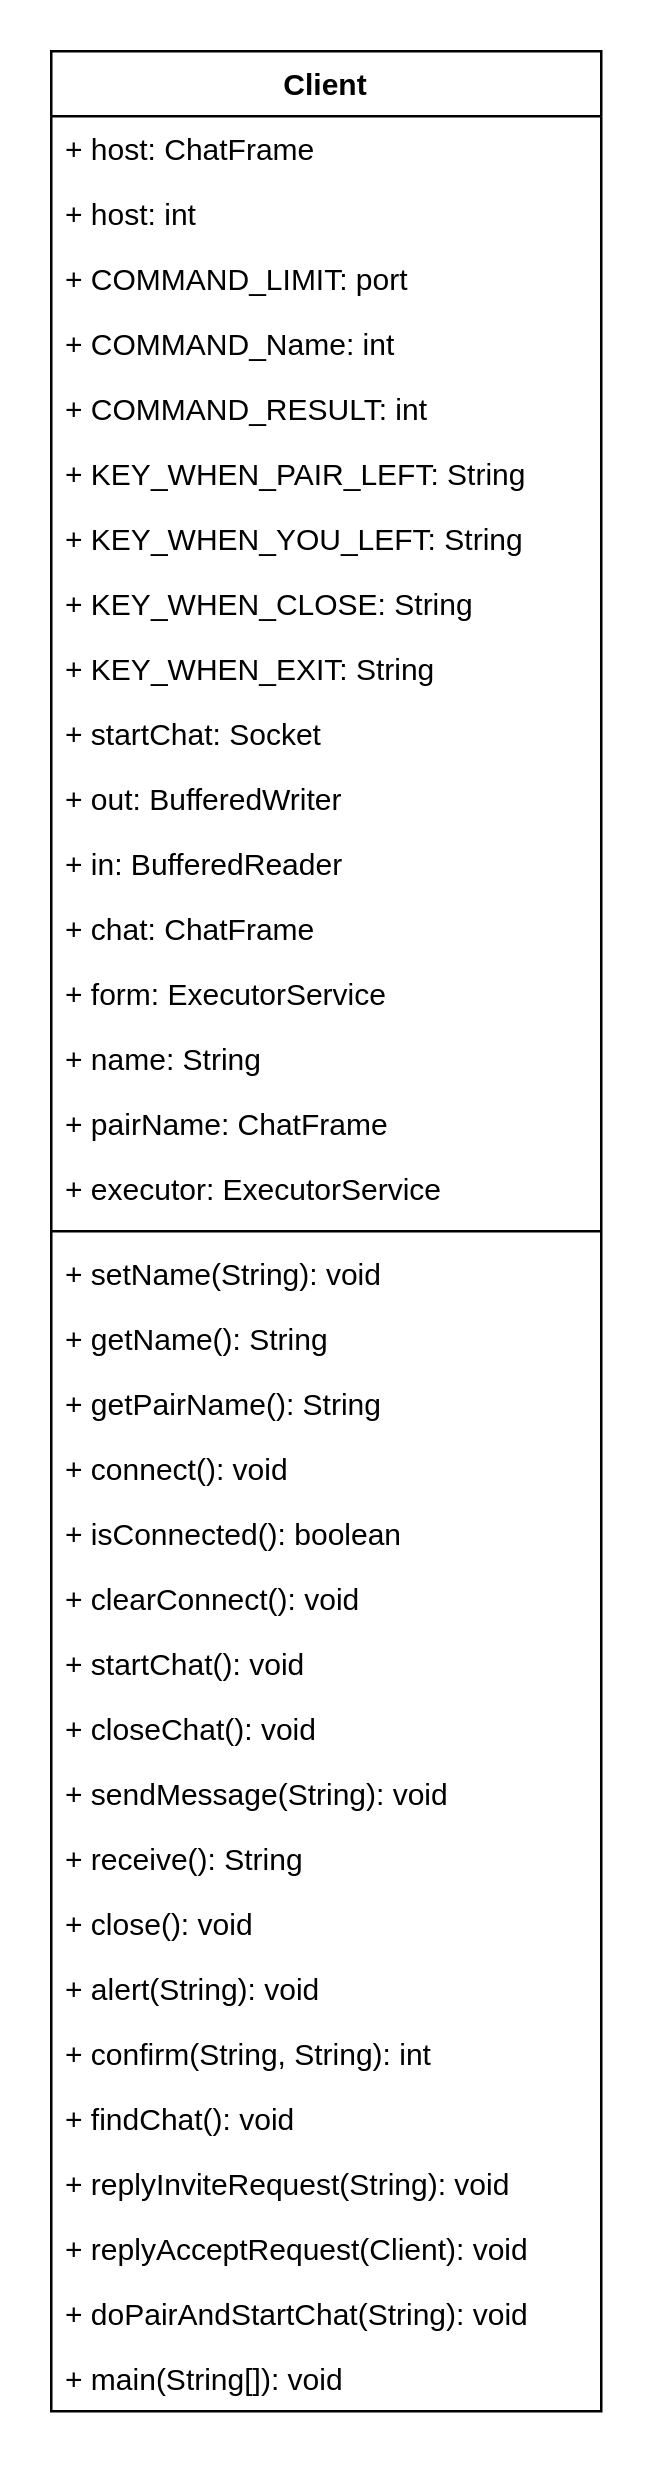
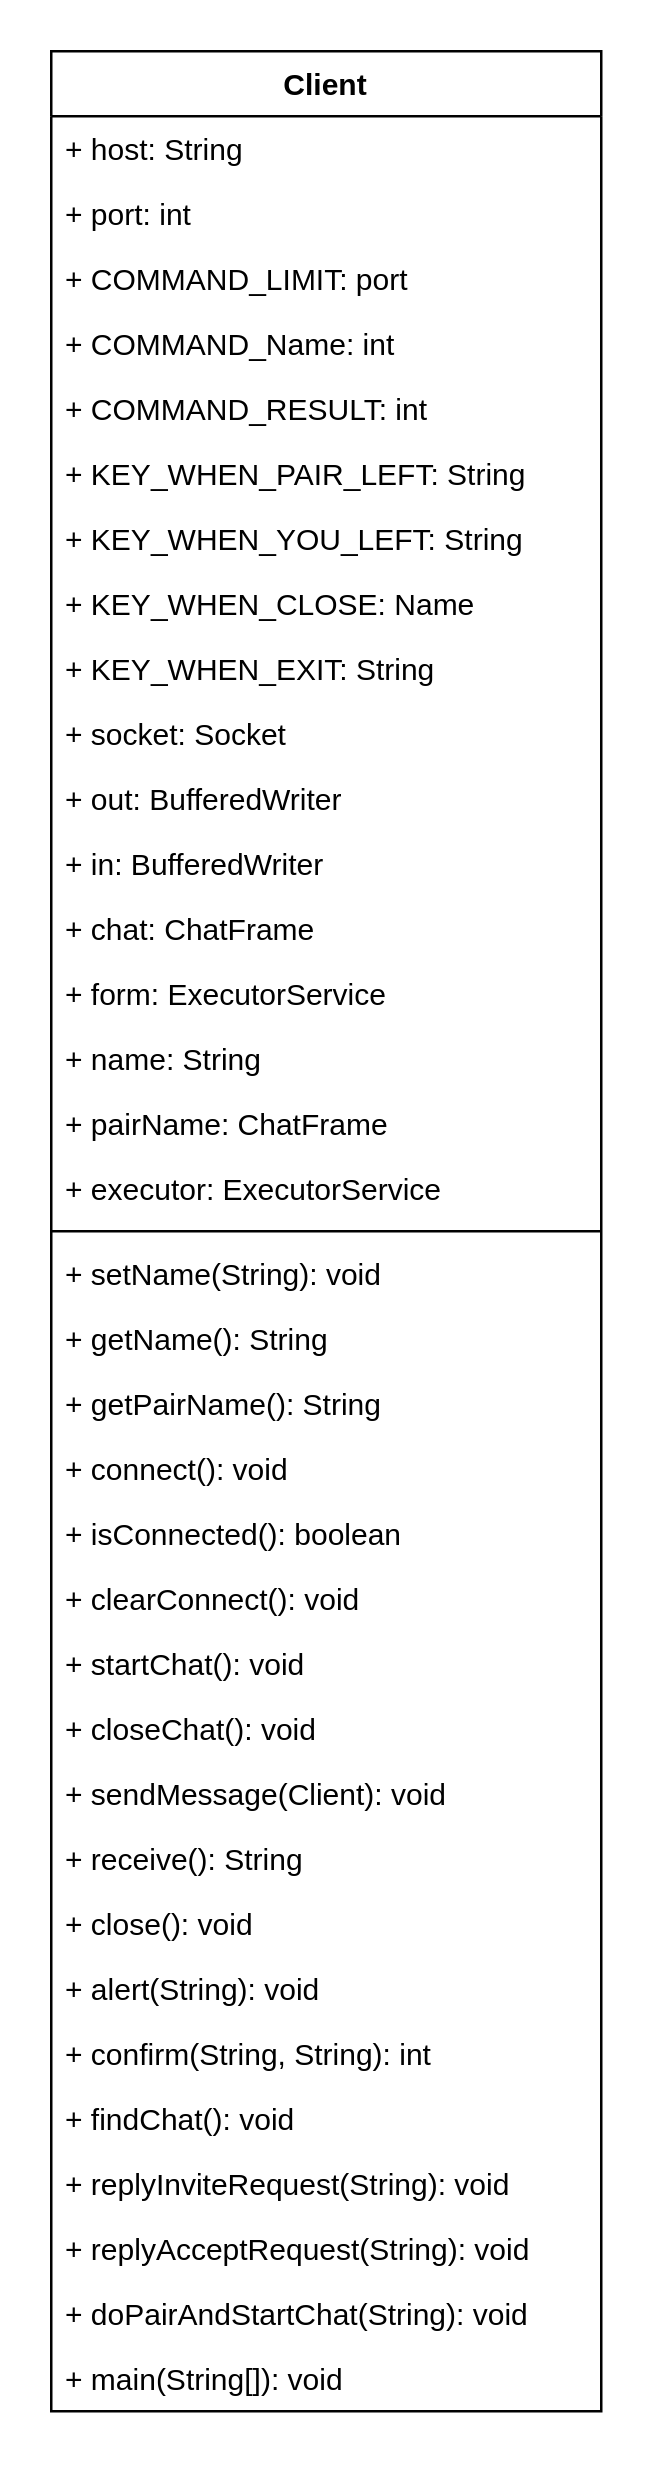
(196, 150) -> (167, 150)
(142, 215) -> (142, 215)
(251, 605) -> (238, 605)
(213, 735) -> (188, 735)
(221, 865) -> (217, 865)
(272, 1795) -> (268, 1795)
(323, 2250) -> (327, 2250)
